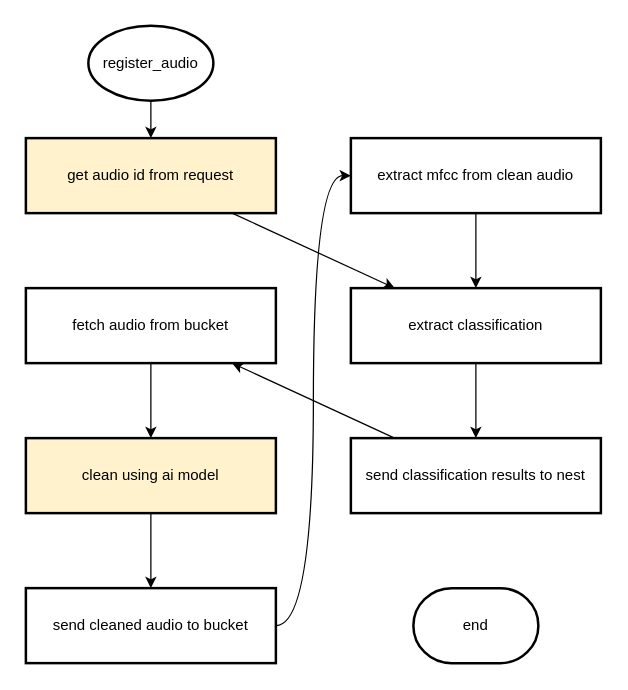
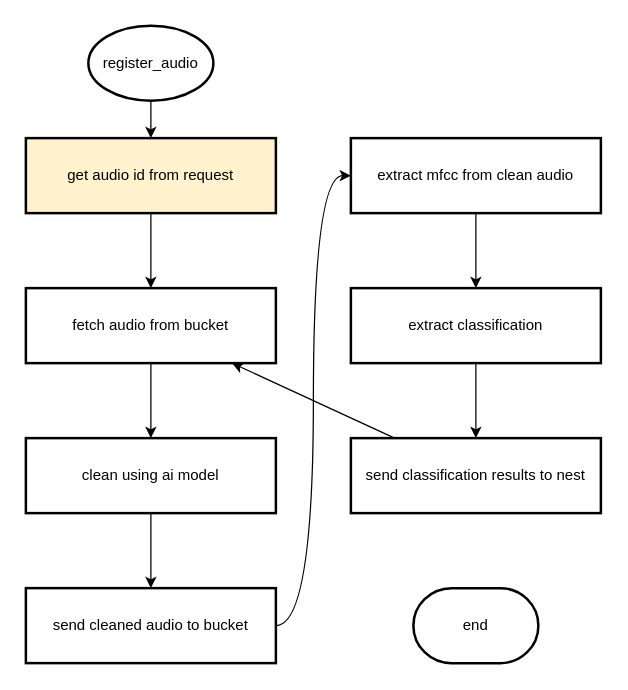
(309, 249) -> (151, 246)
(151, 476) -> (151, 476)
